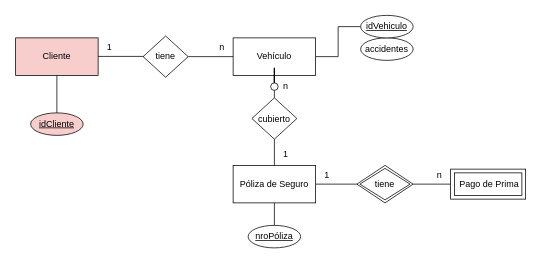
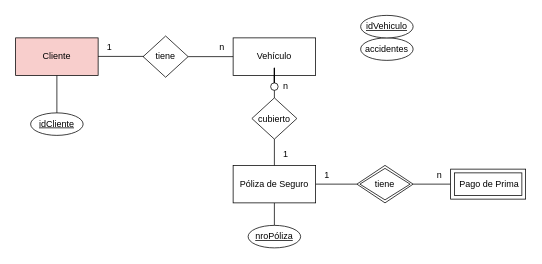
(338, 42) -> none
(57, 124) -> (57, 124)
